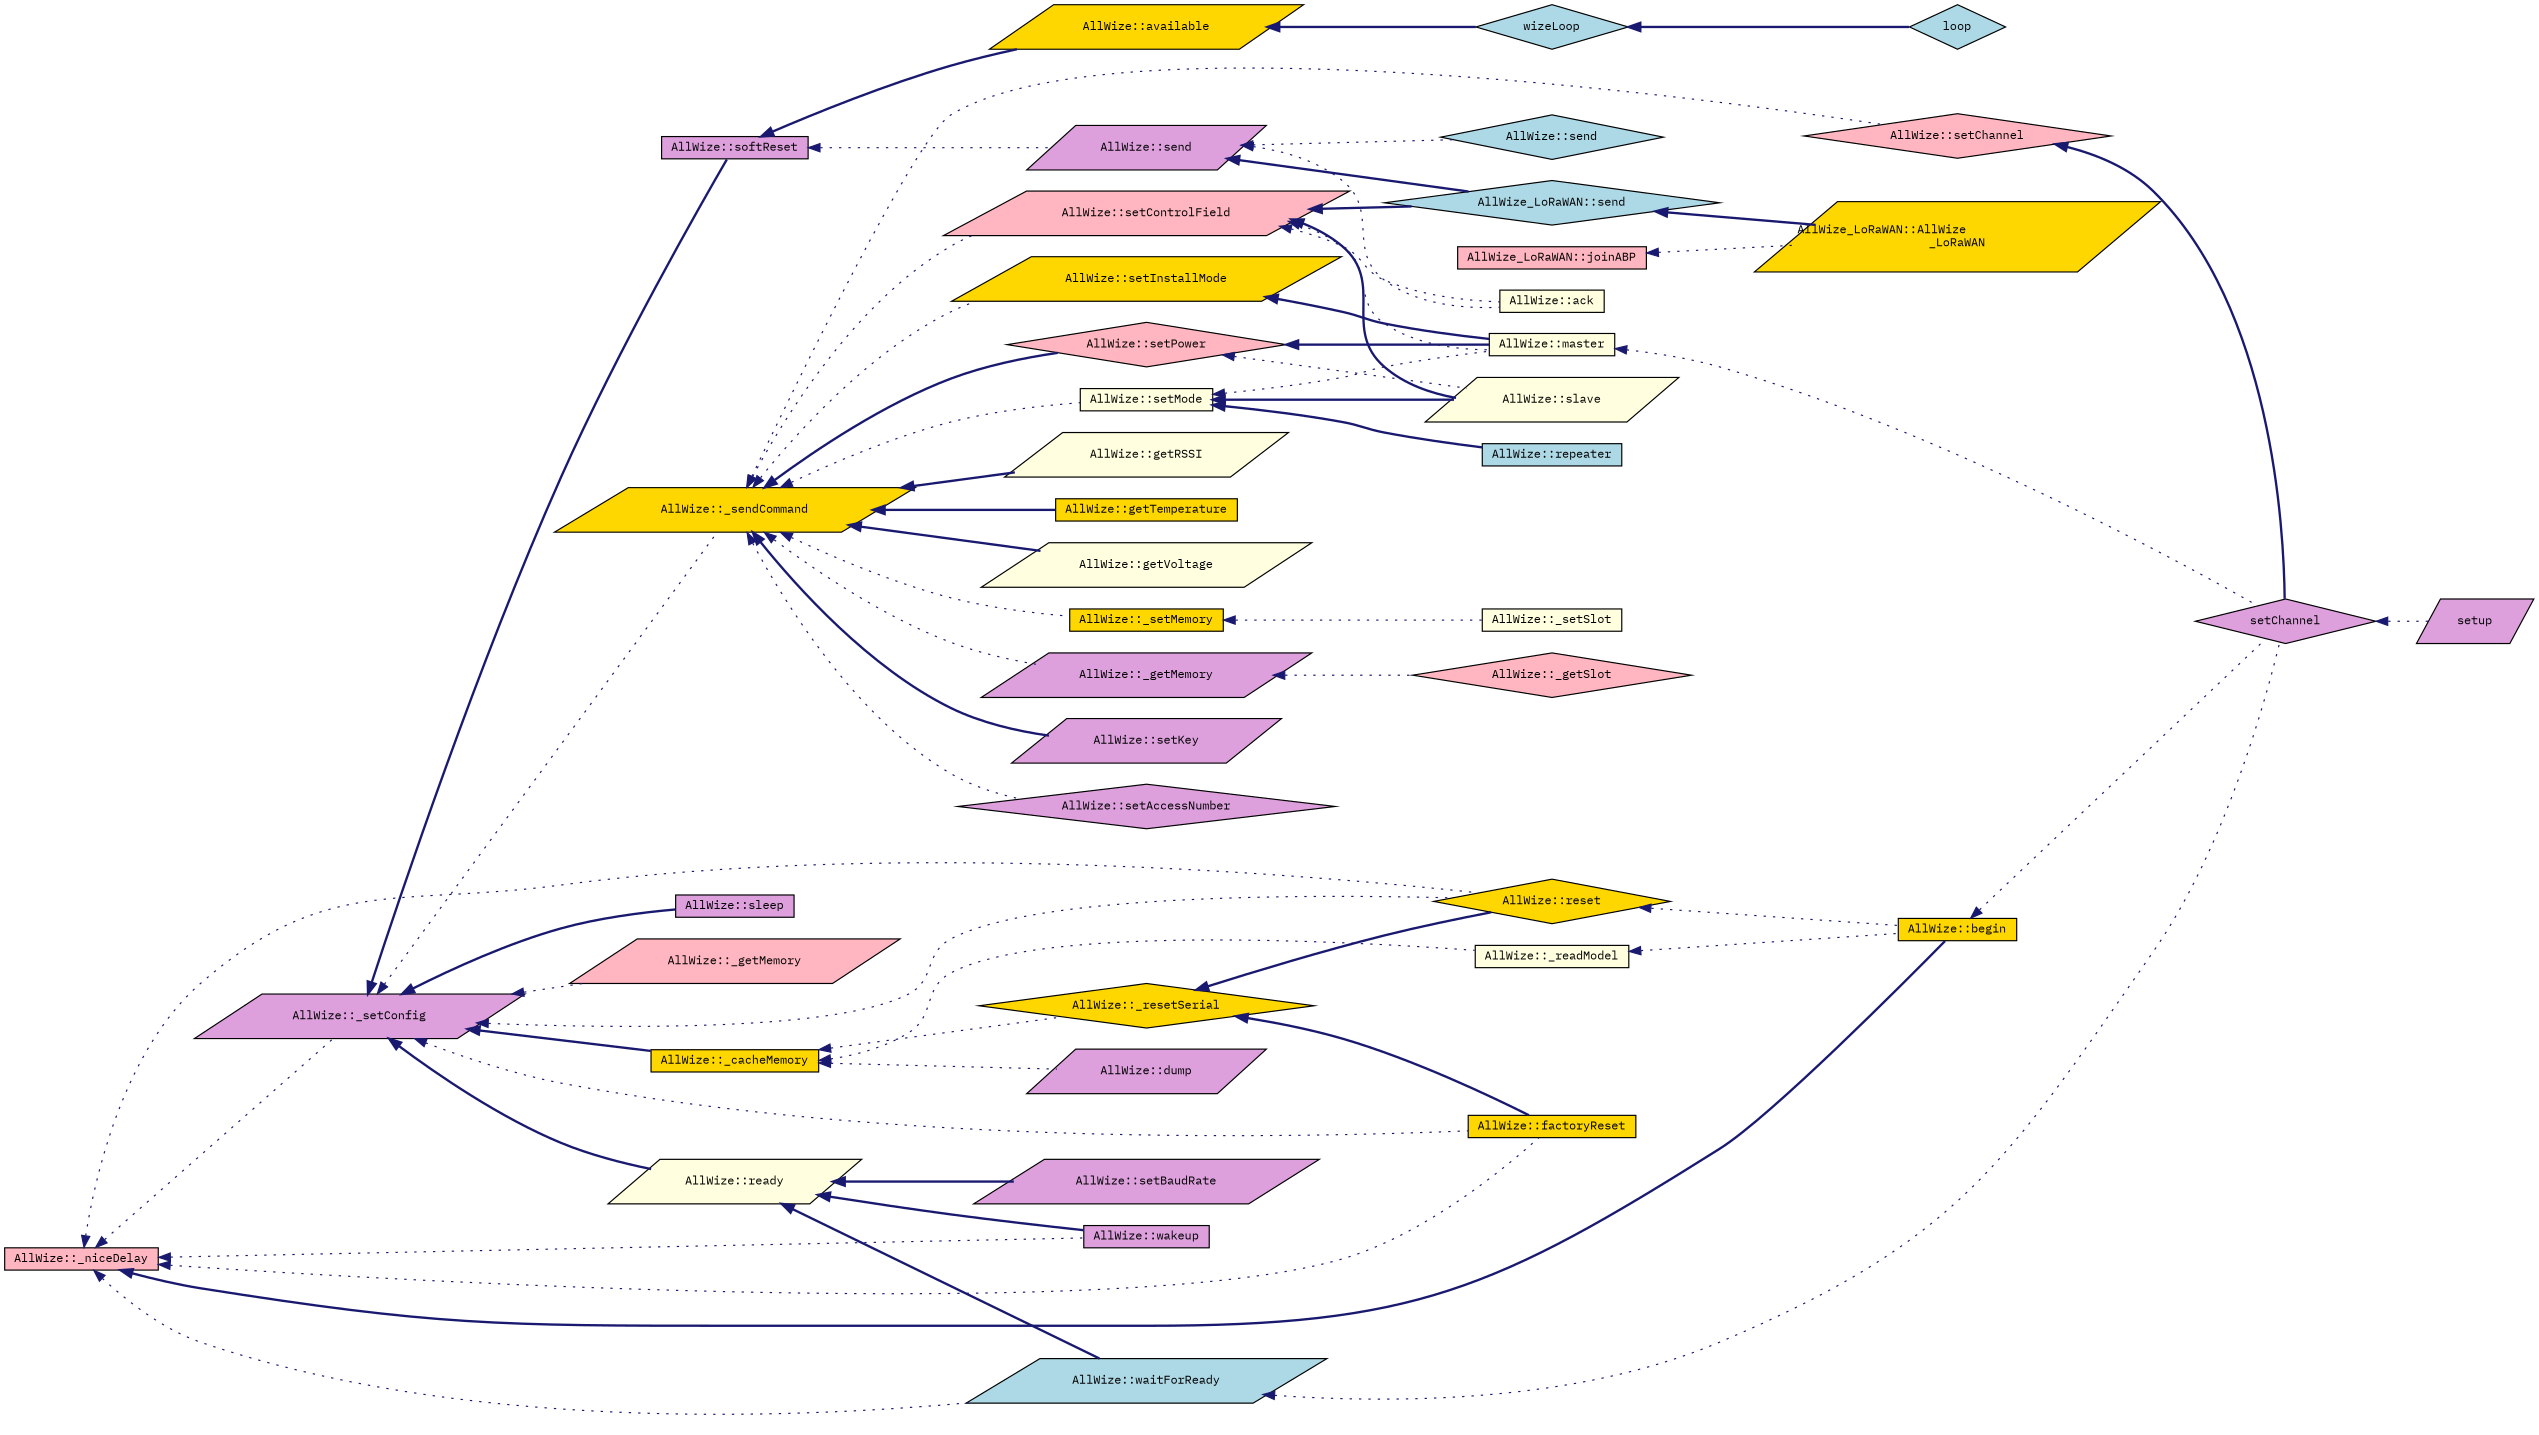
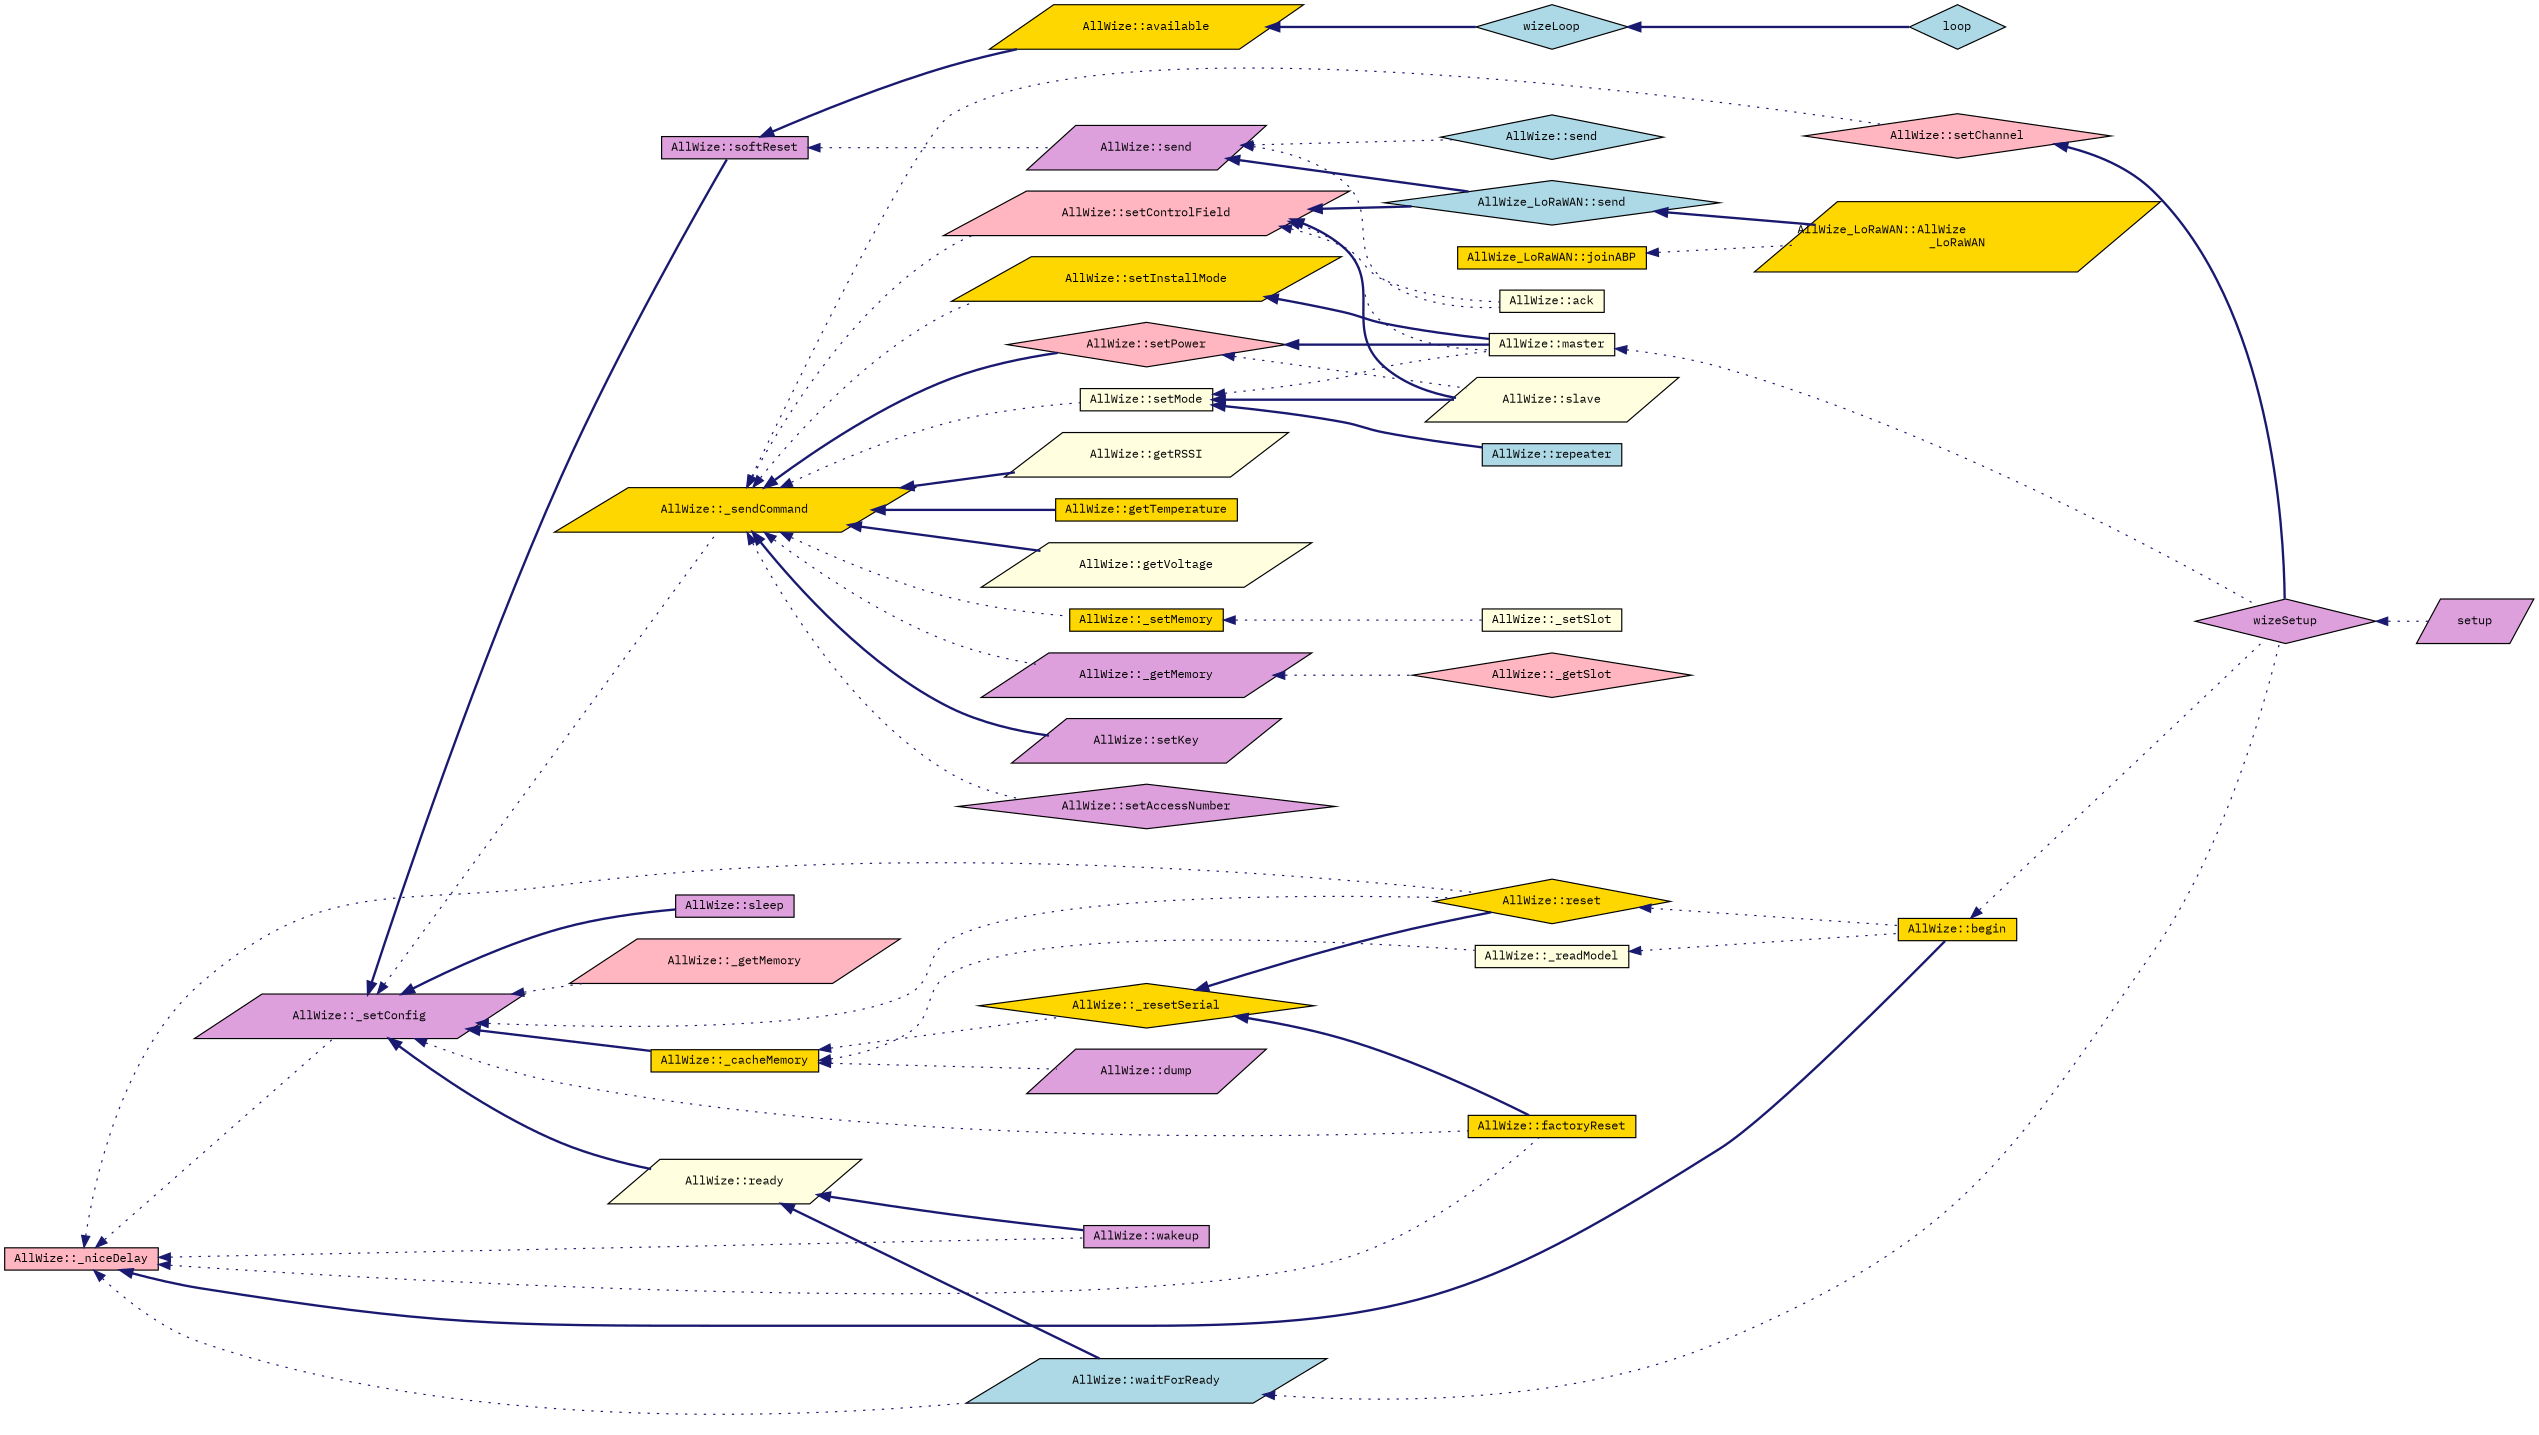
(1552, 258) -> (1552, 258)
(2286, 621) -> (2286, 621)
(1147, 1182) -> none
